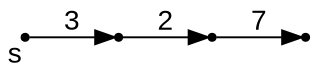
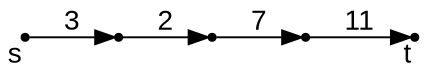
none -> (415, 37)
